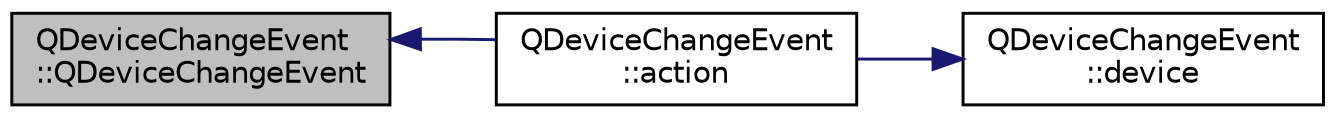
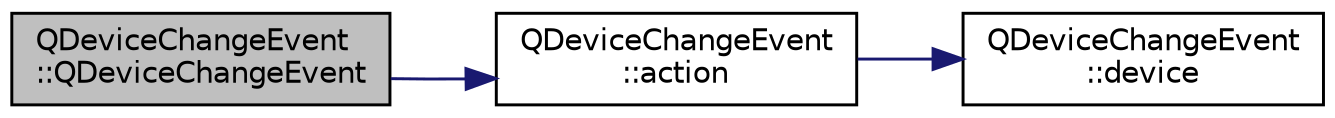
(458, 39) -> (428, 79)
